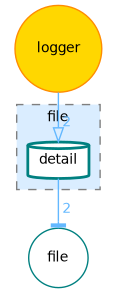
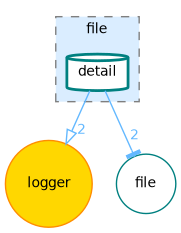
(58, 114) -> (81, 111)
